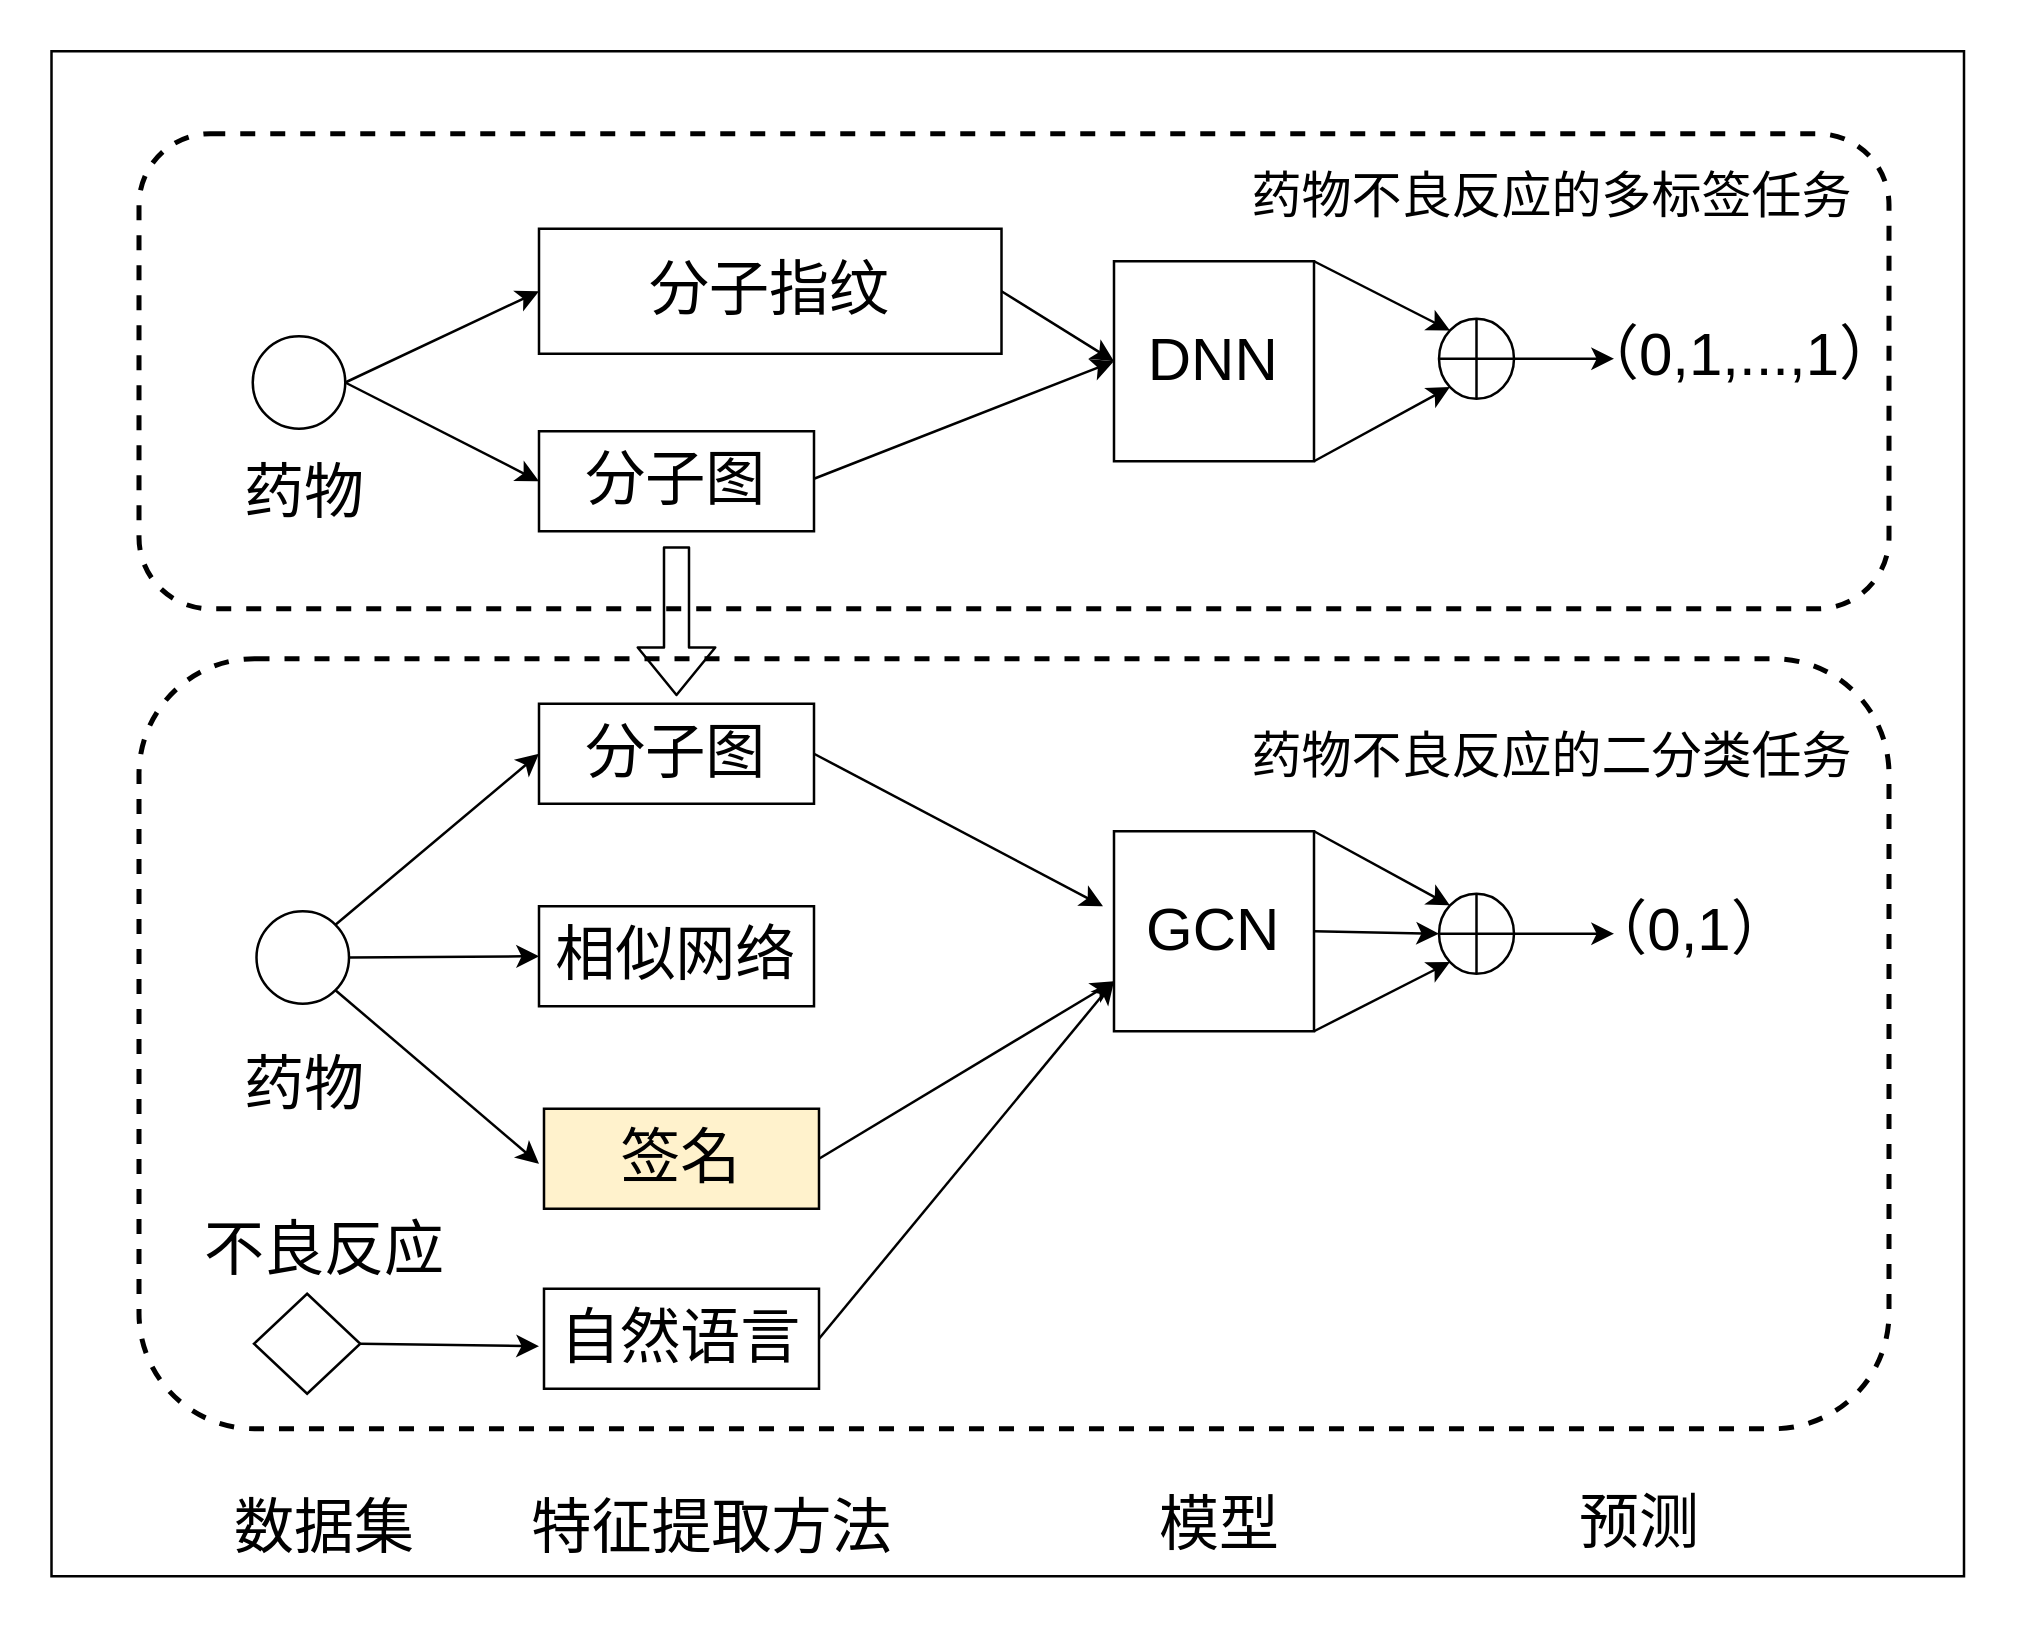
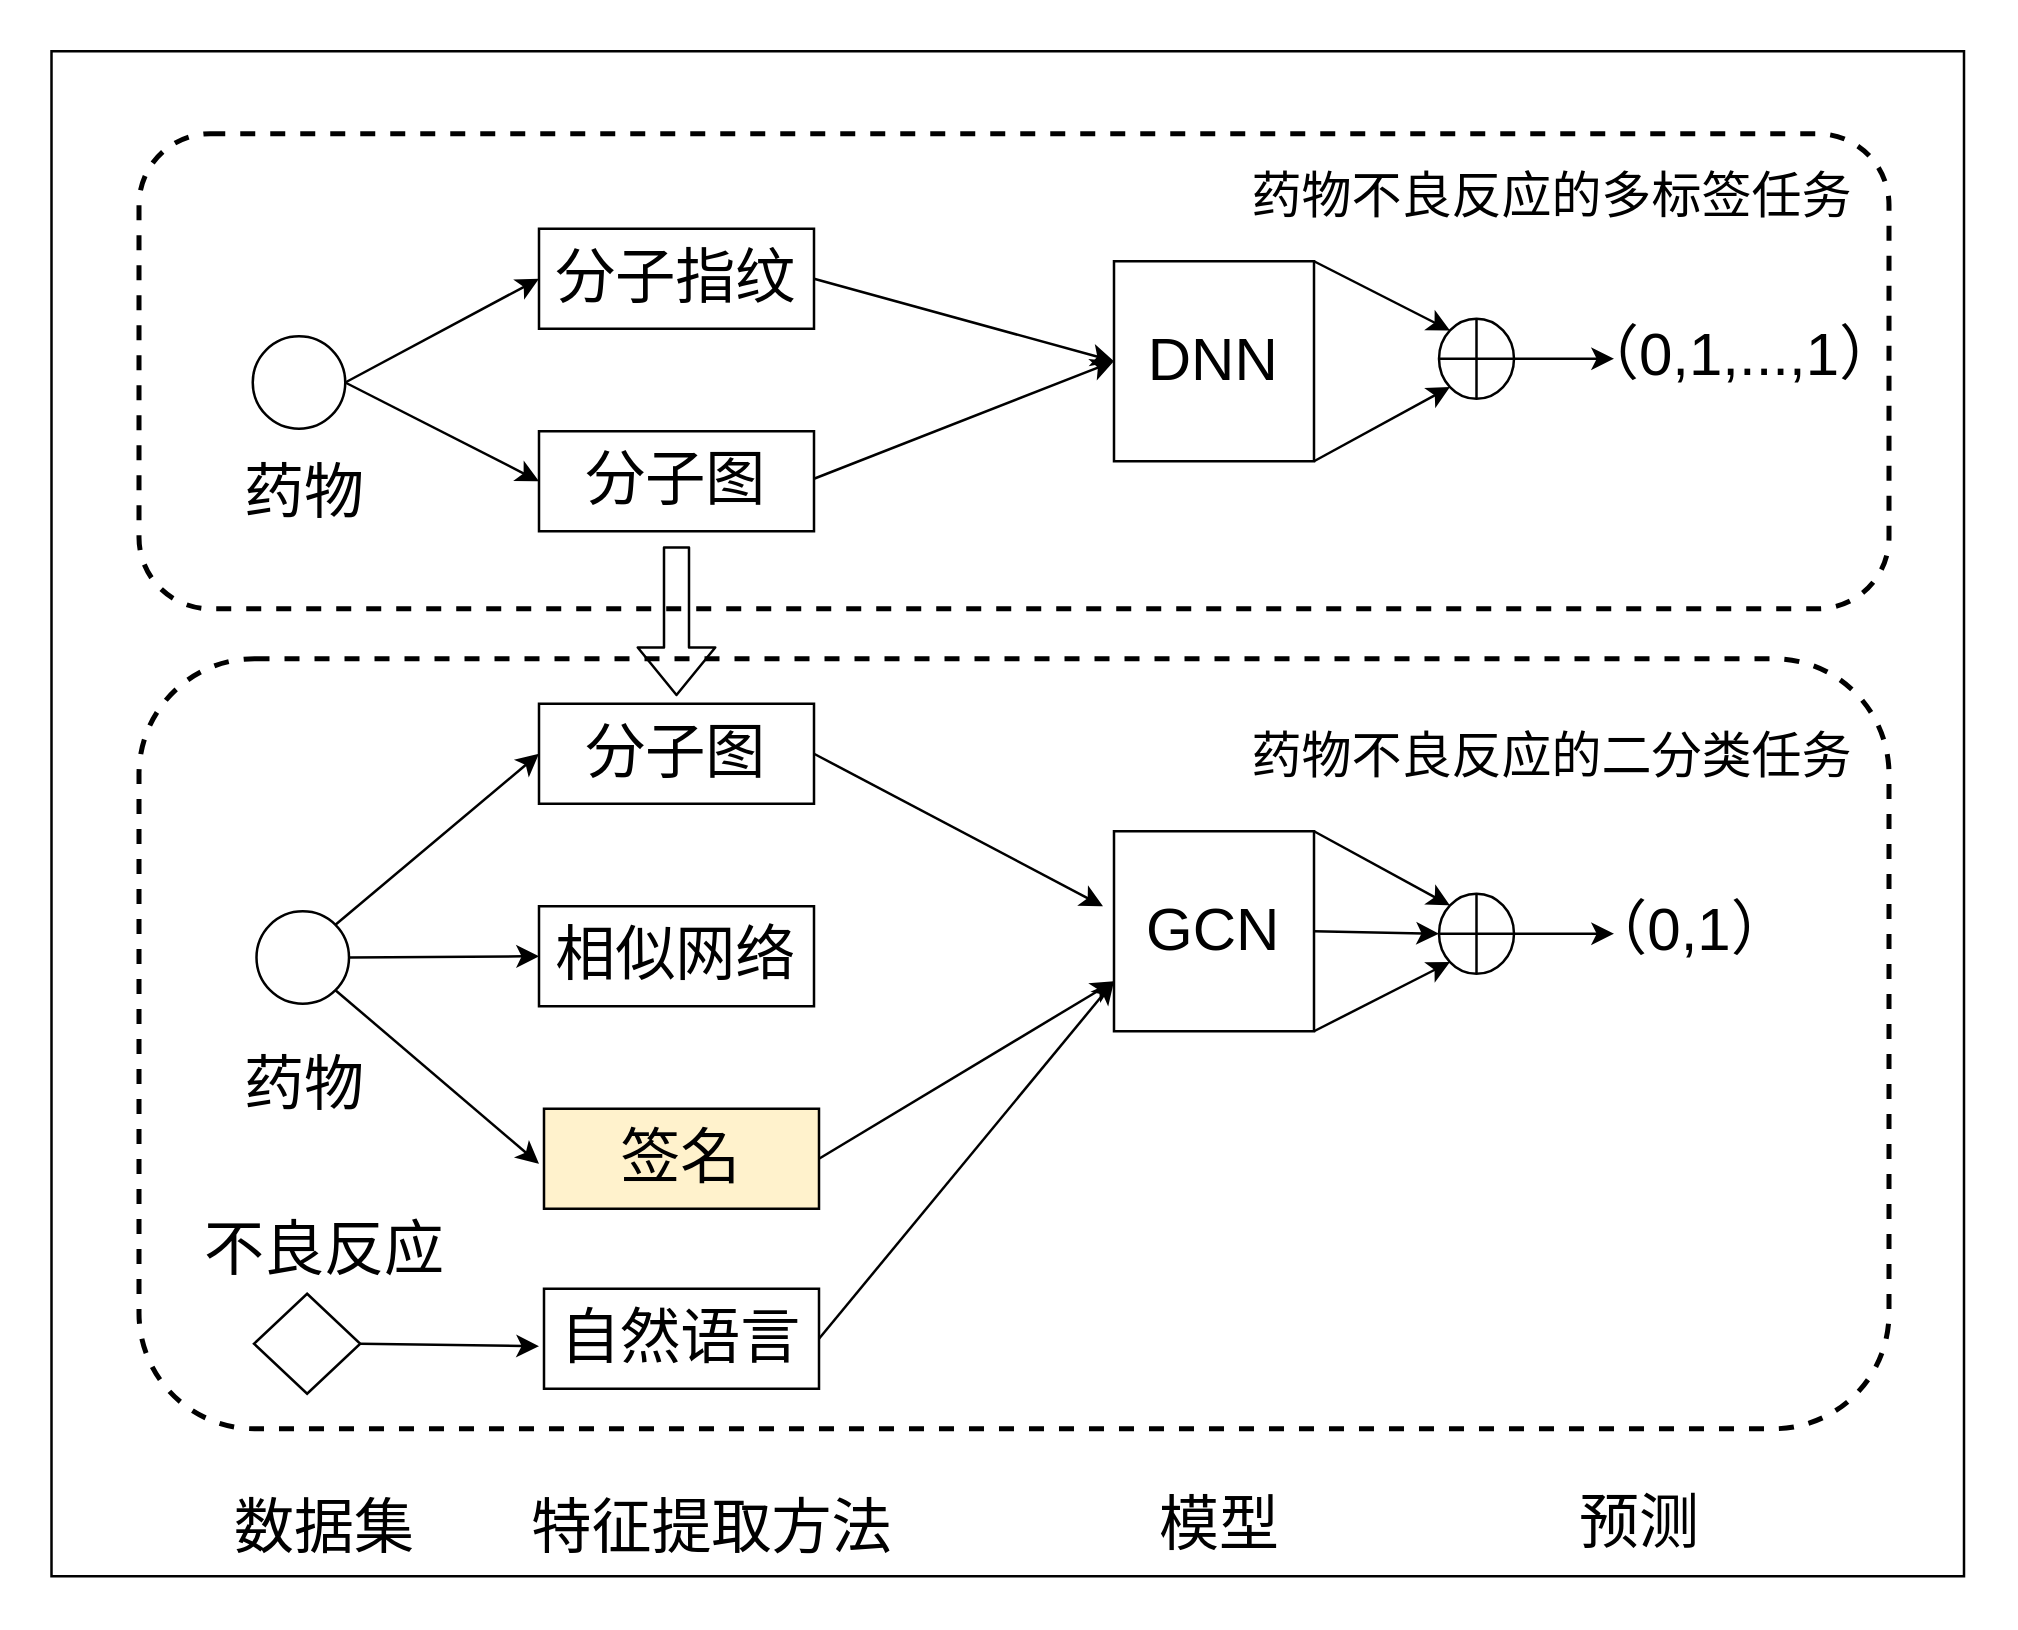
(770, 291) -> (676, 279)
